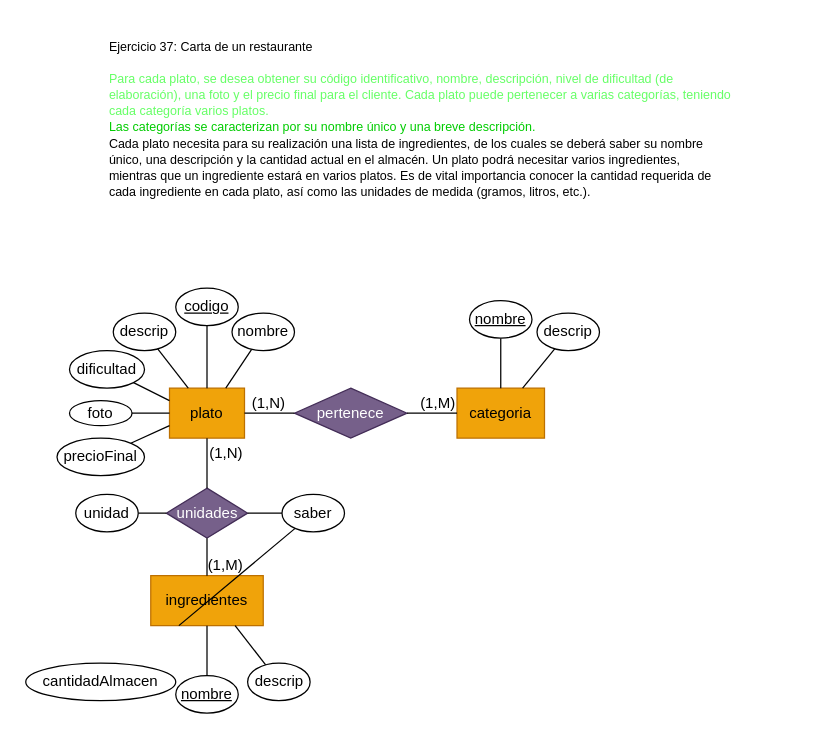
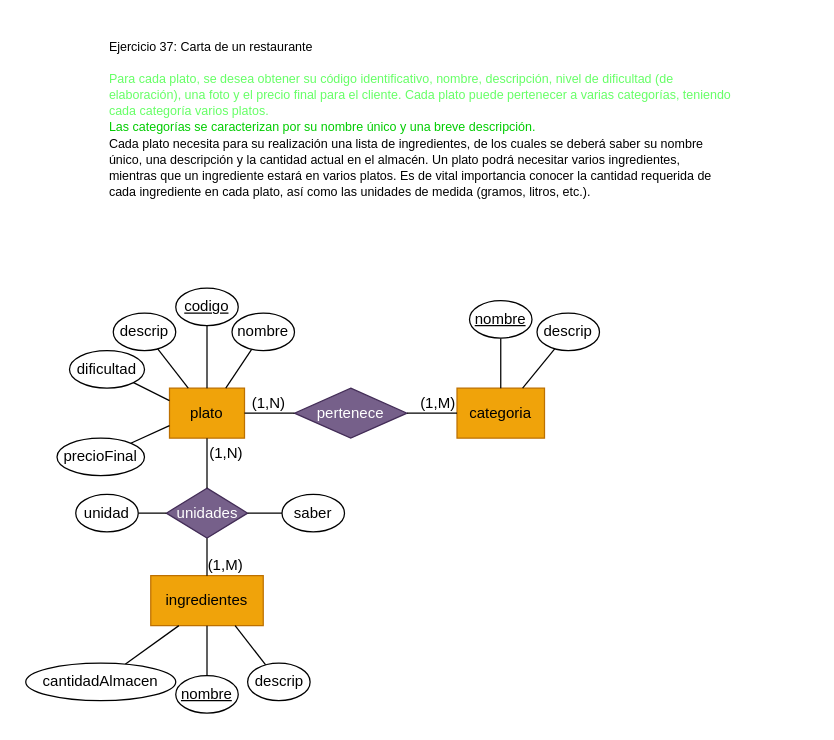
(101, 413) -> none
(151, 413) -> none
(236, 577) -> (152, 645)
